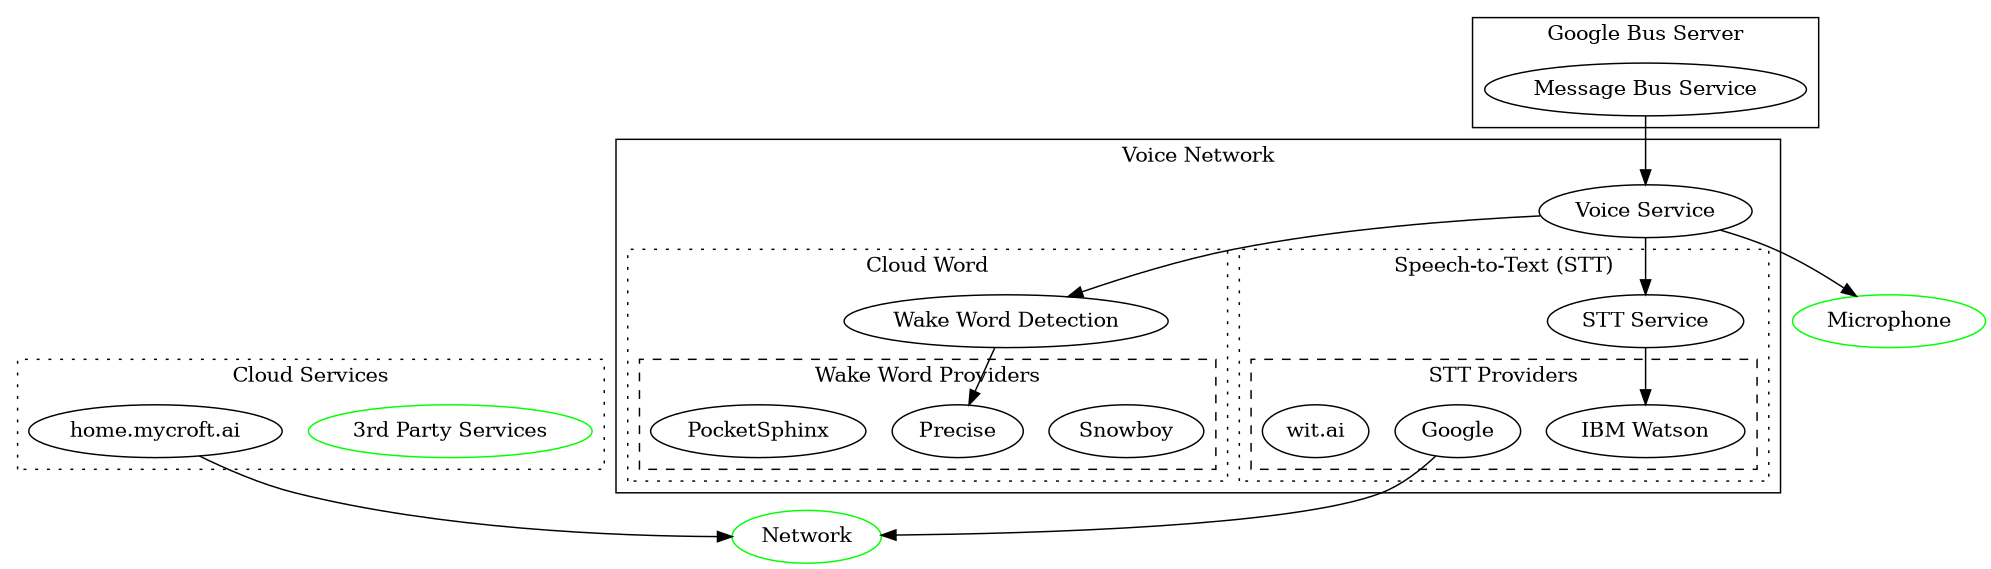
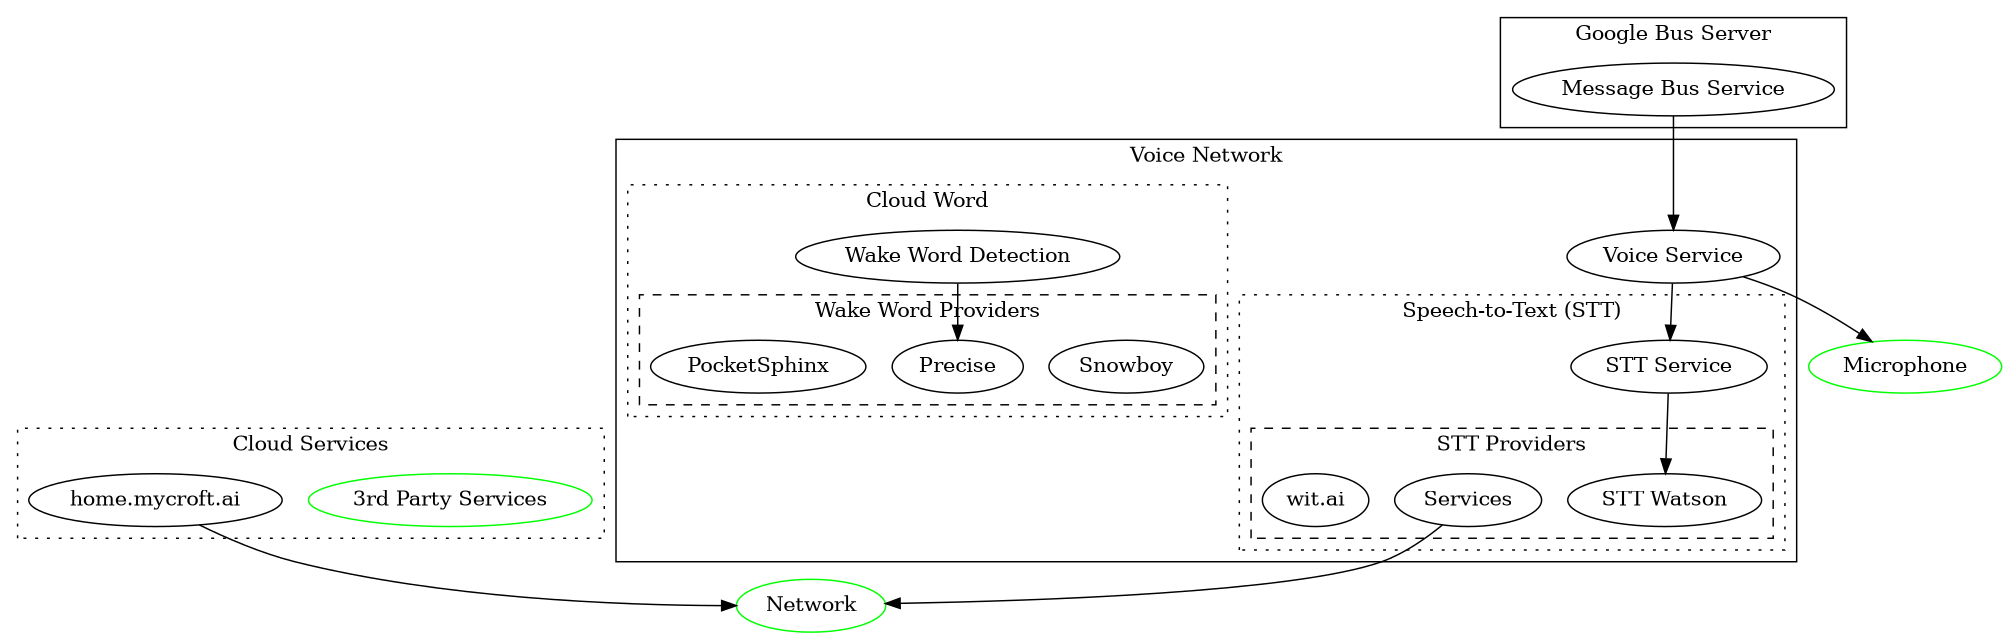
(1308, 237) -> none
(1458, 431) -> (1468, 500)
(1646, 431) -> (1665, 500)
